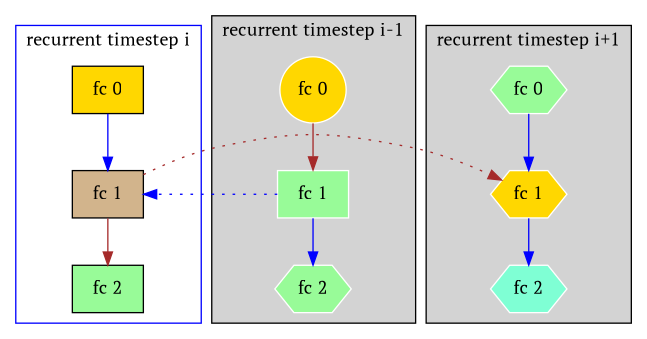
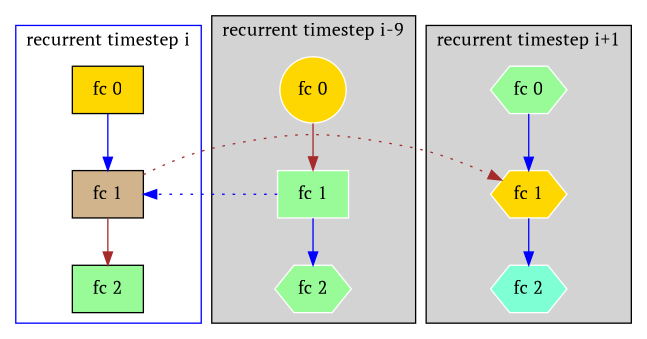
(314, 31) -> (314, 31)
